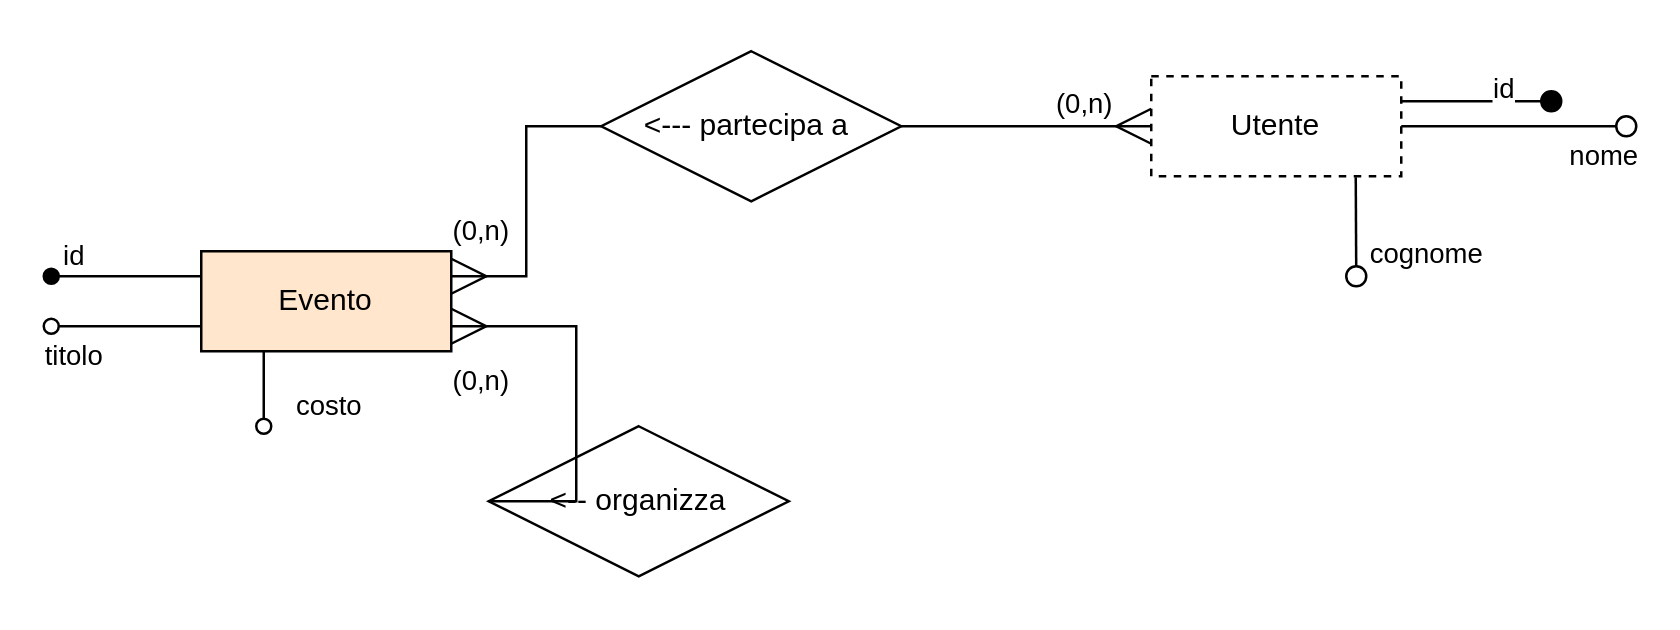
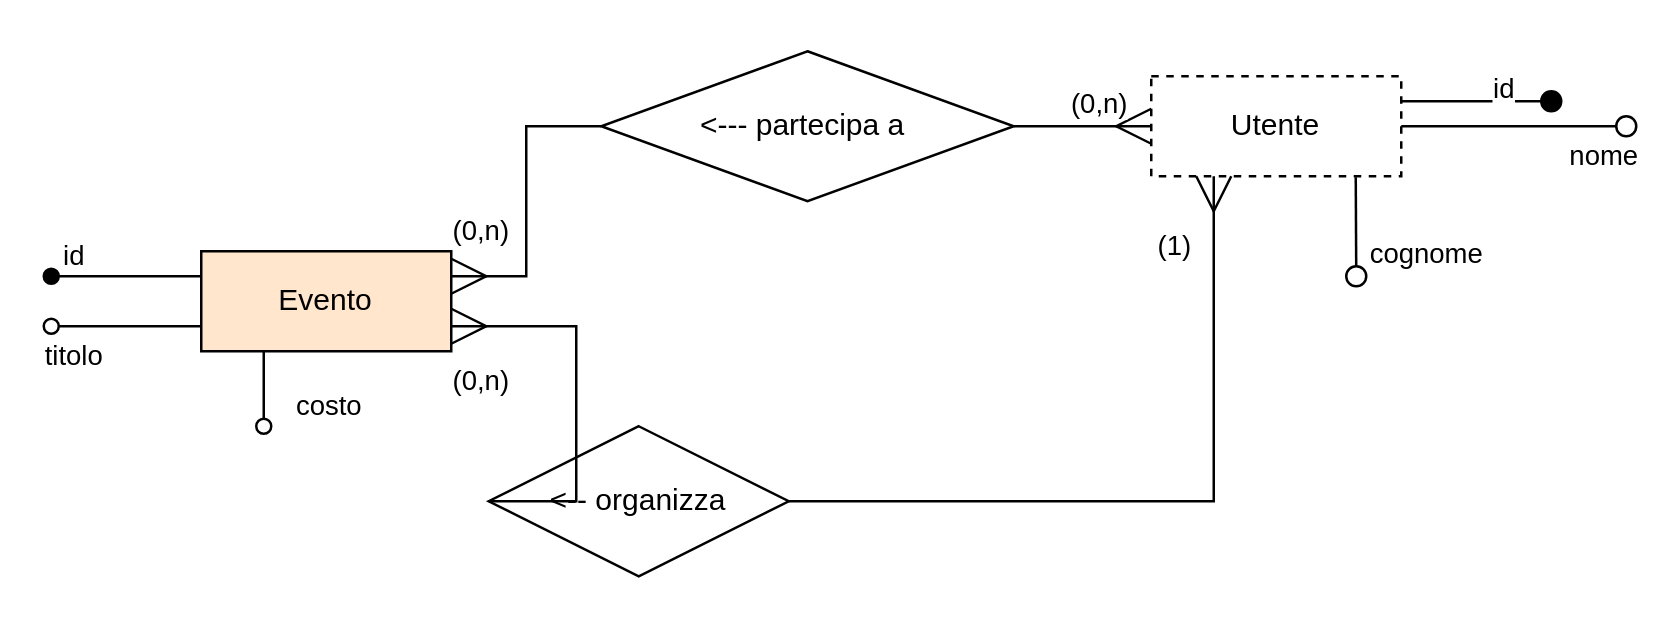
(751, 126) -> (808, 126)
none -> (1164, 501)
